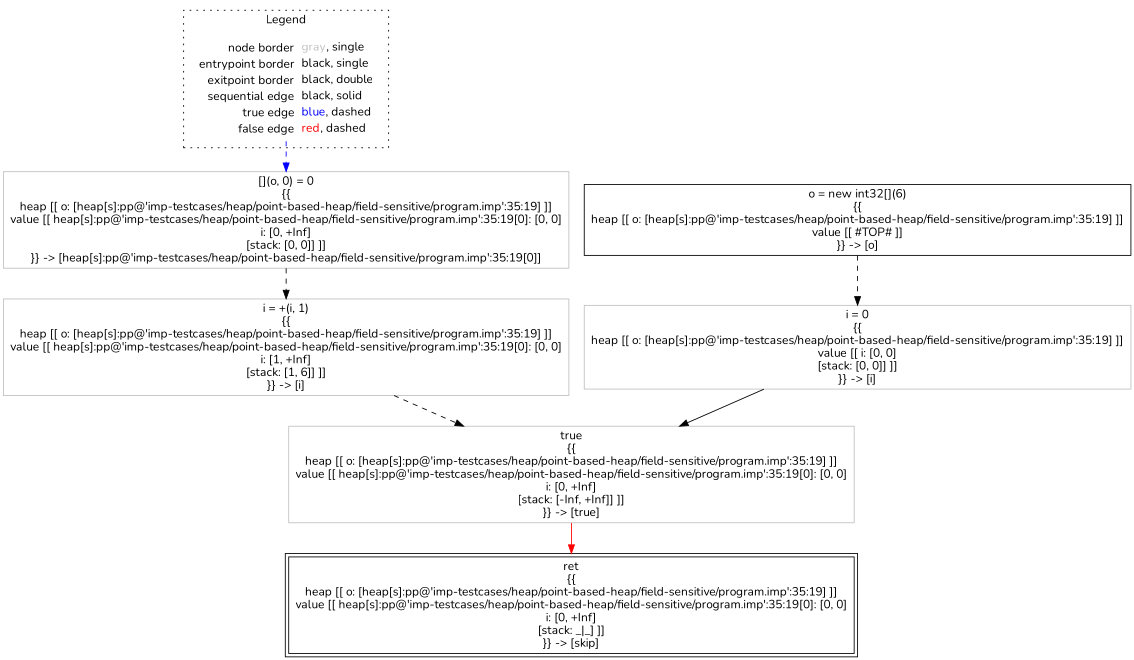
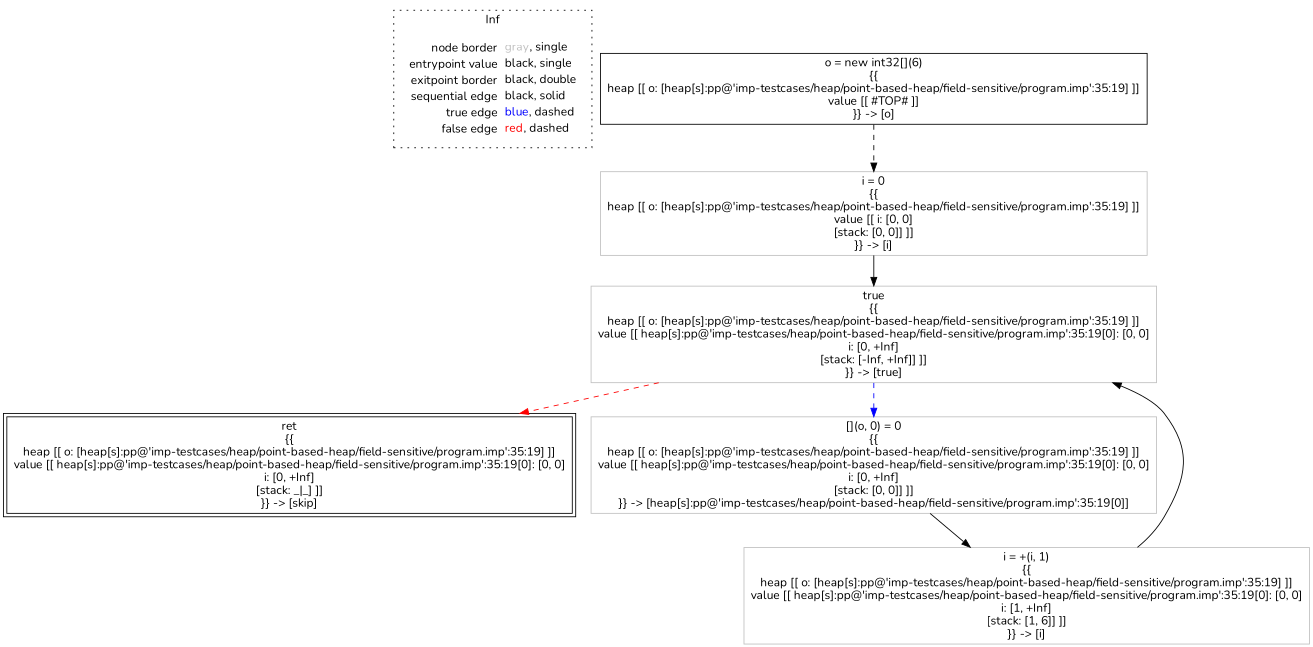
(286, 20) -> (493, 20)
(249, 64) -> (455, 64)
(286, 153) -> (874, 396)
(286, 279) -> (947, 528)
(425, 409) -> (1183, 459)
(571, 534) -> (594, 397)
